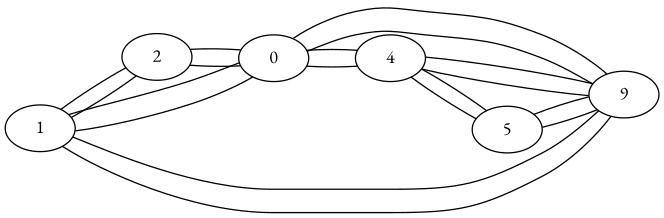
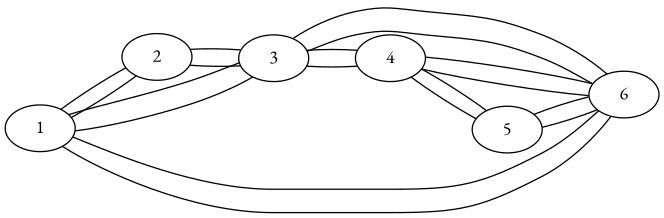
(274, 58) -> (274, 58)
(624, 95) -> (624, 95)
